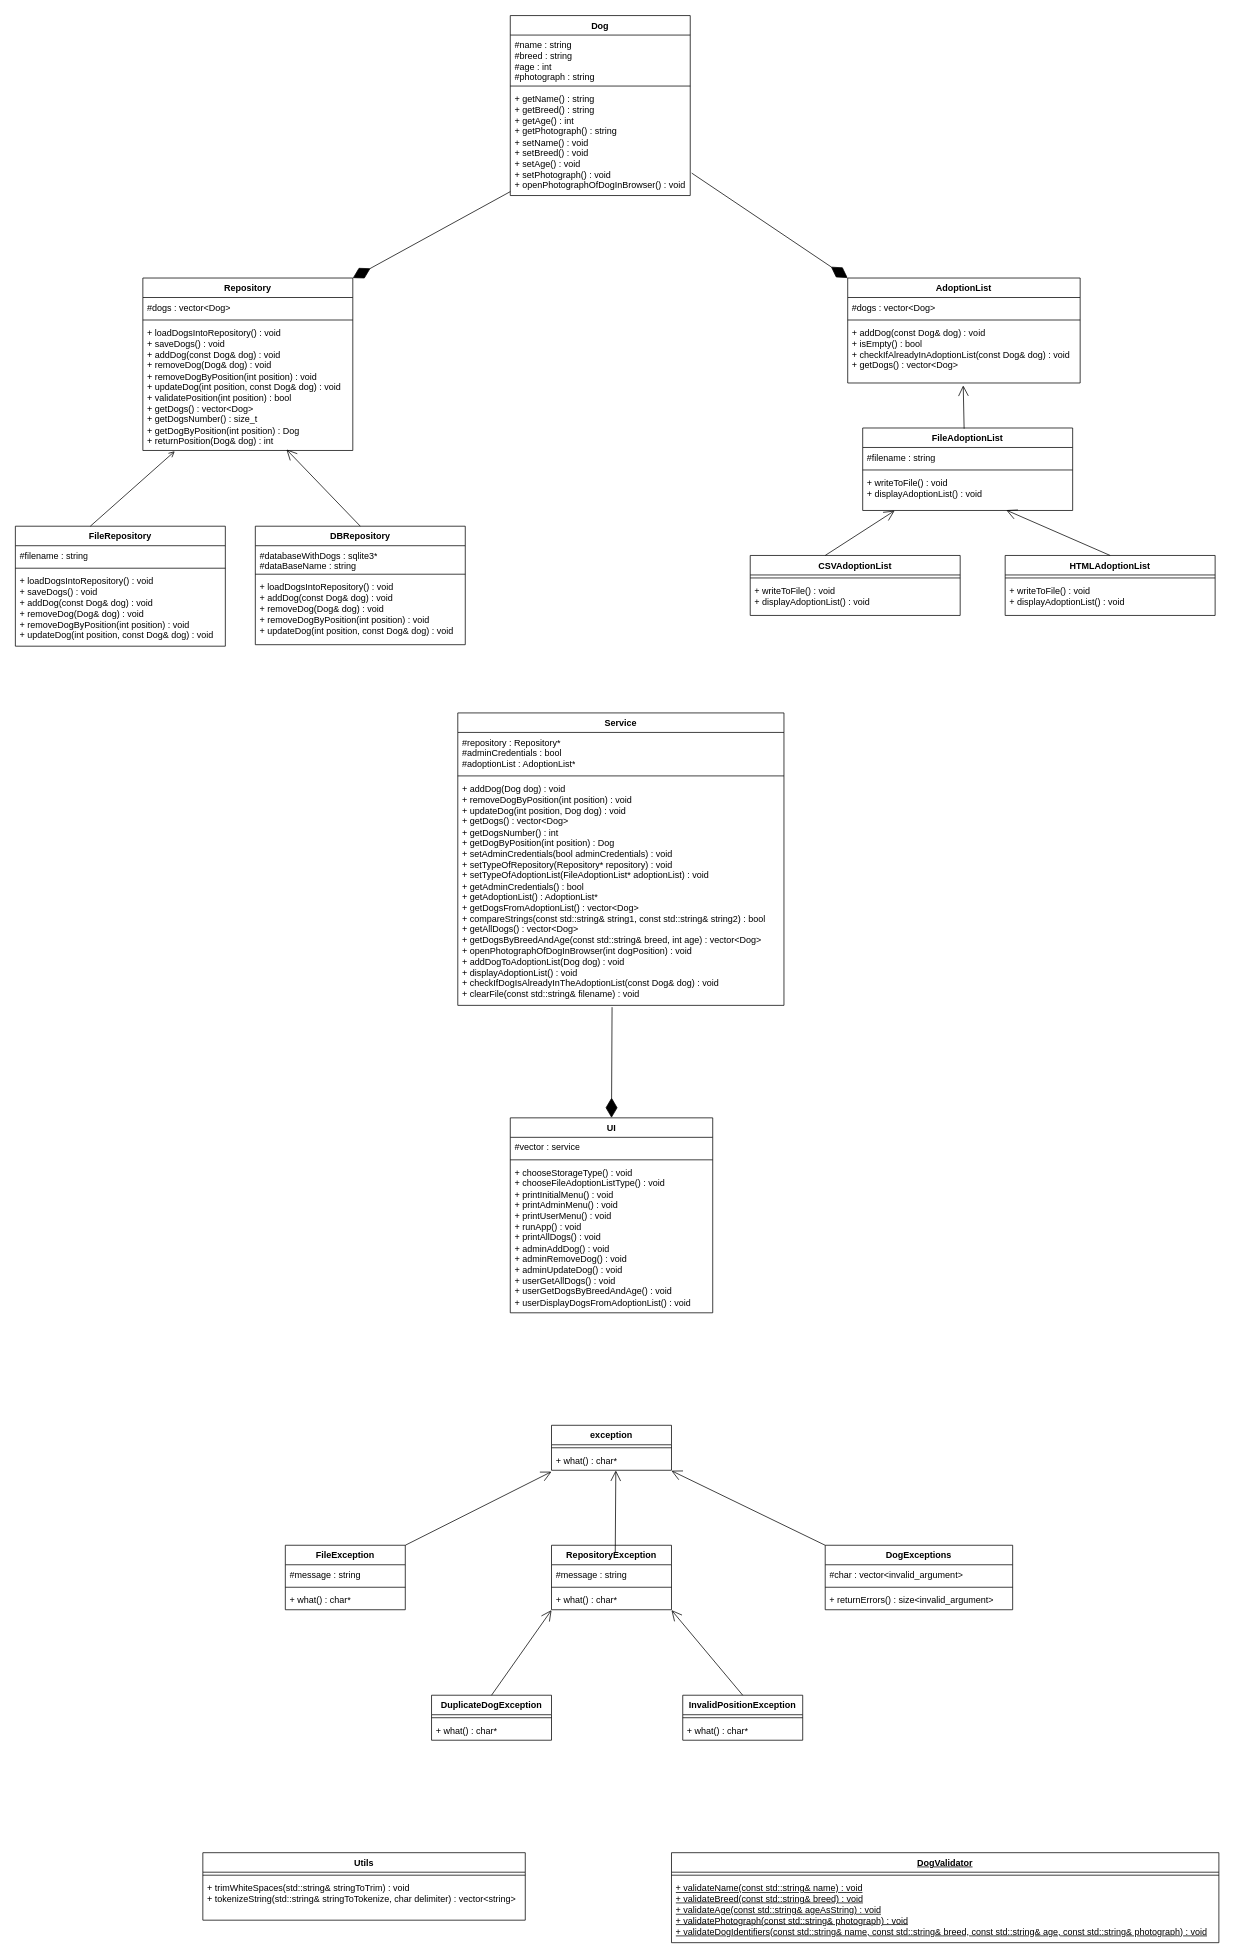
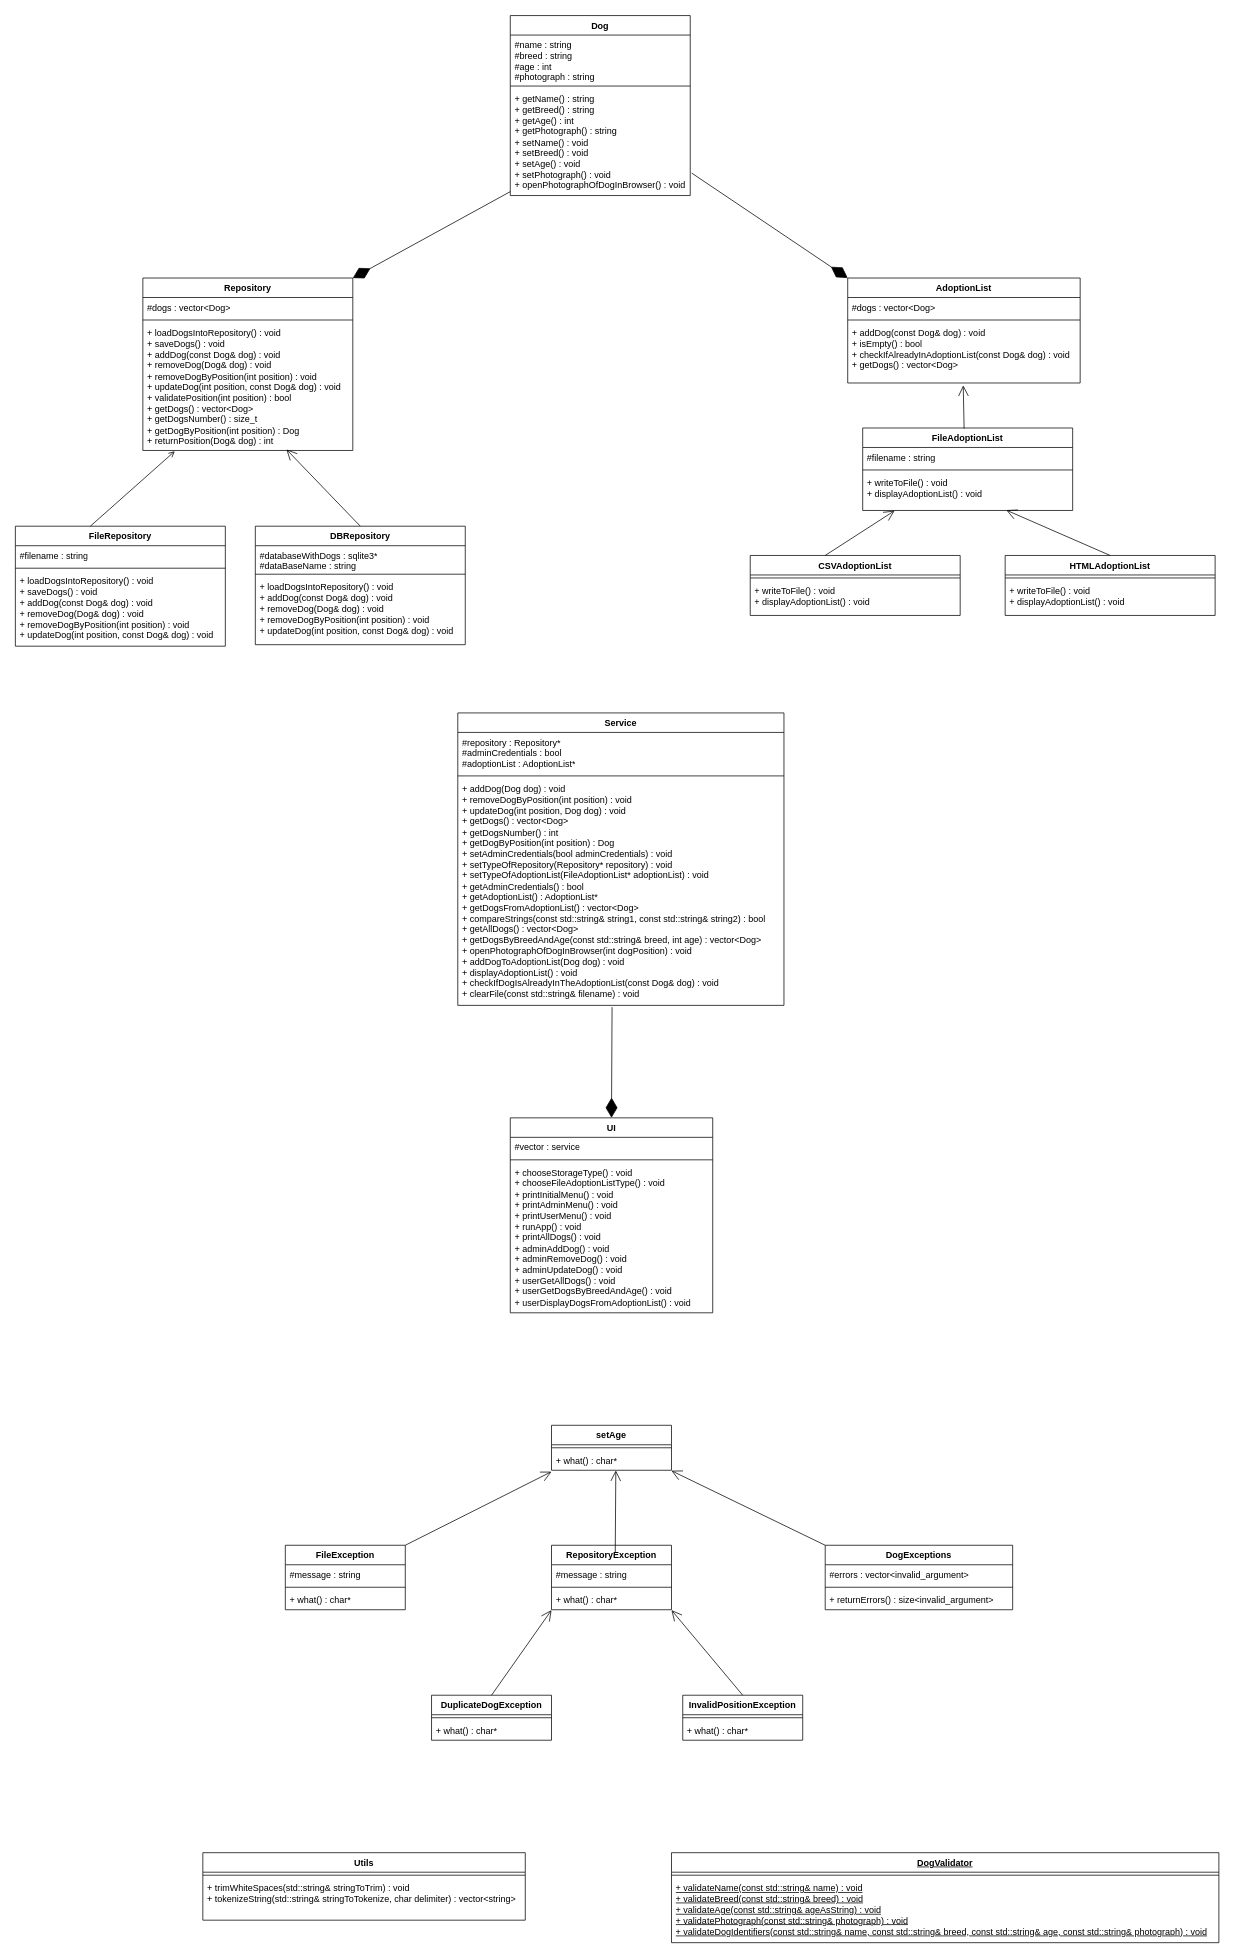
(612, 1436) -> (612, 1436)
(903, 1576) -> (909, 1576)
